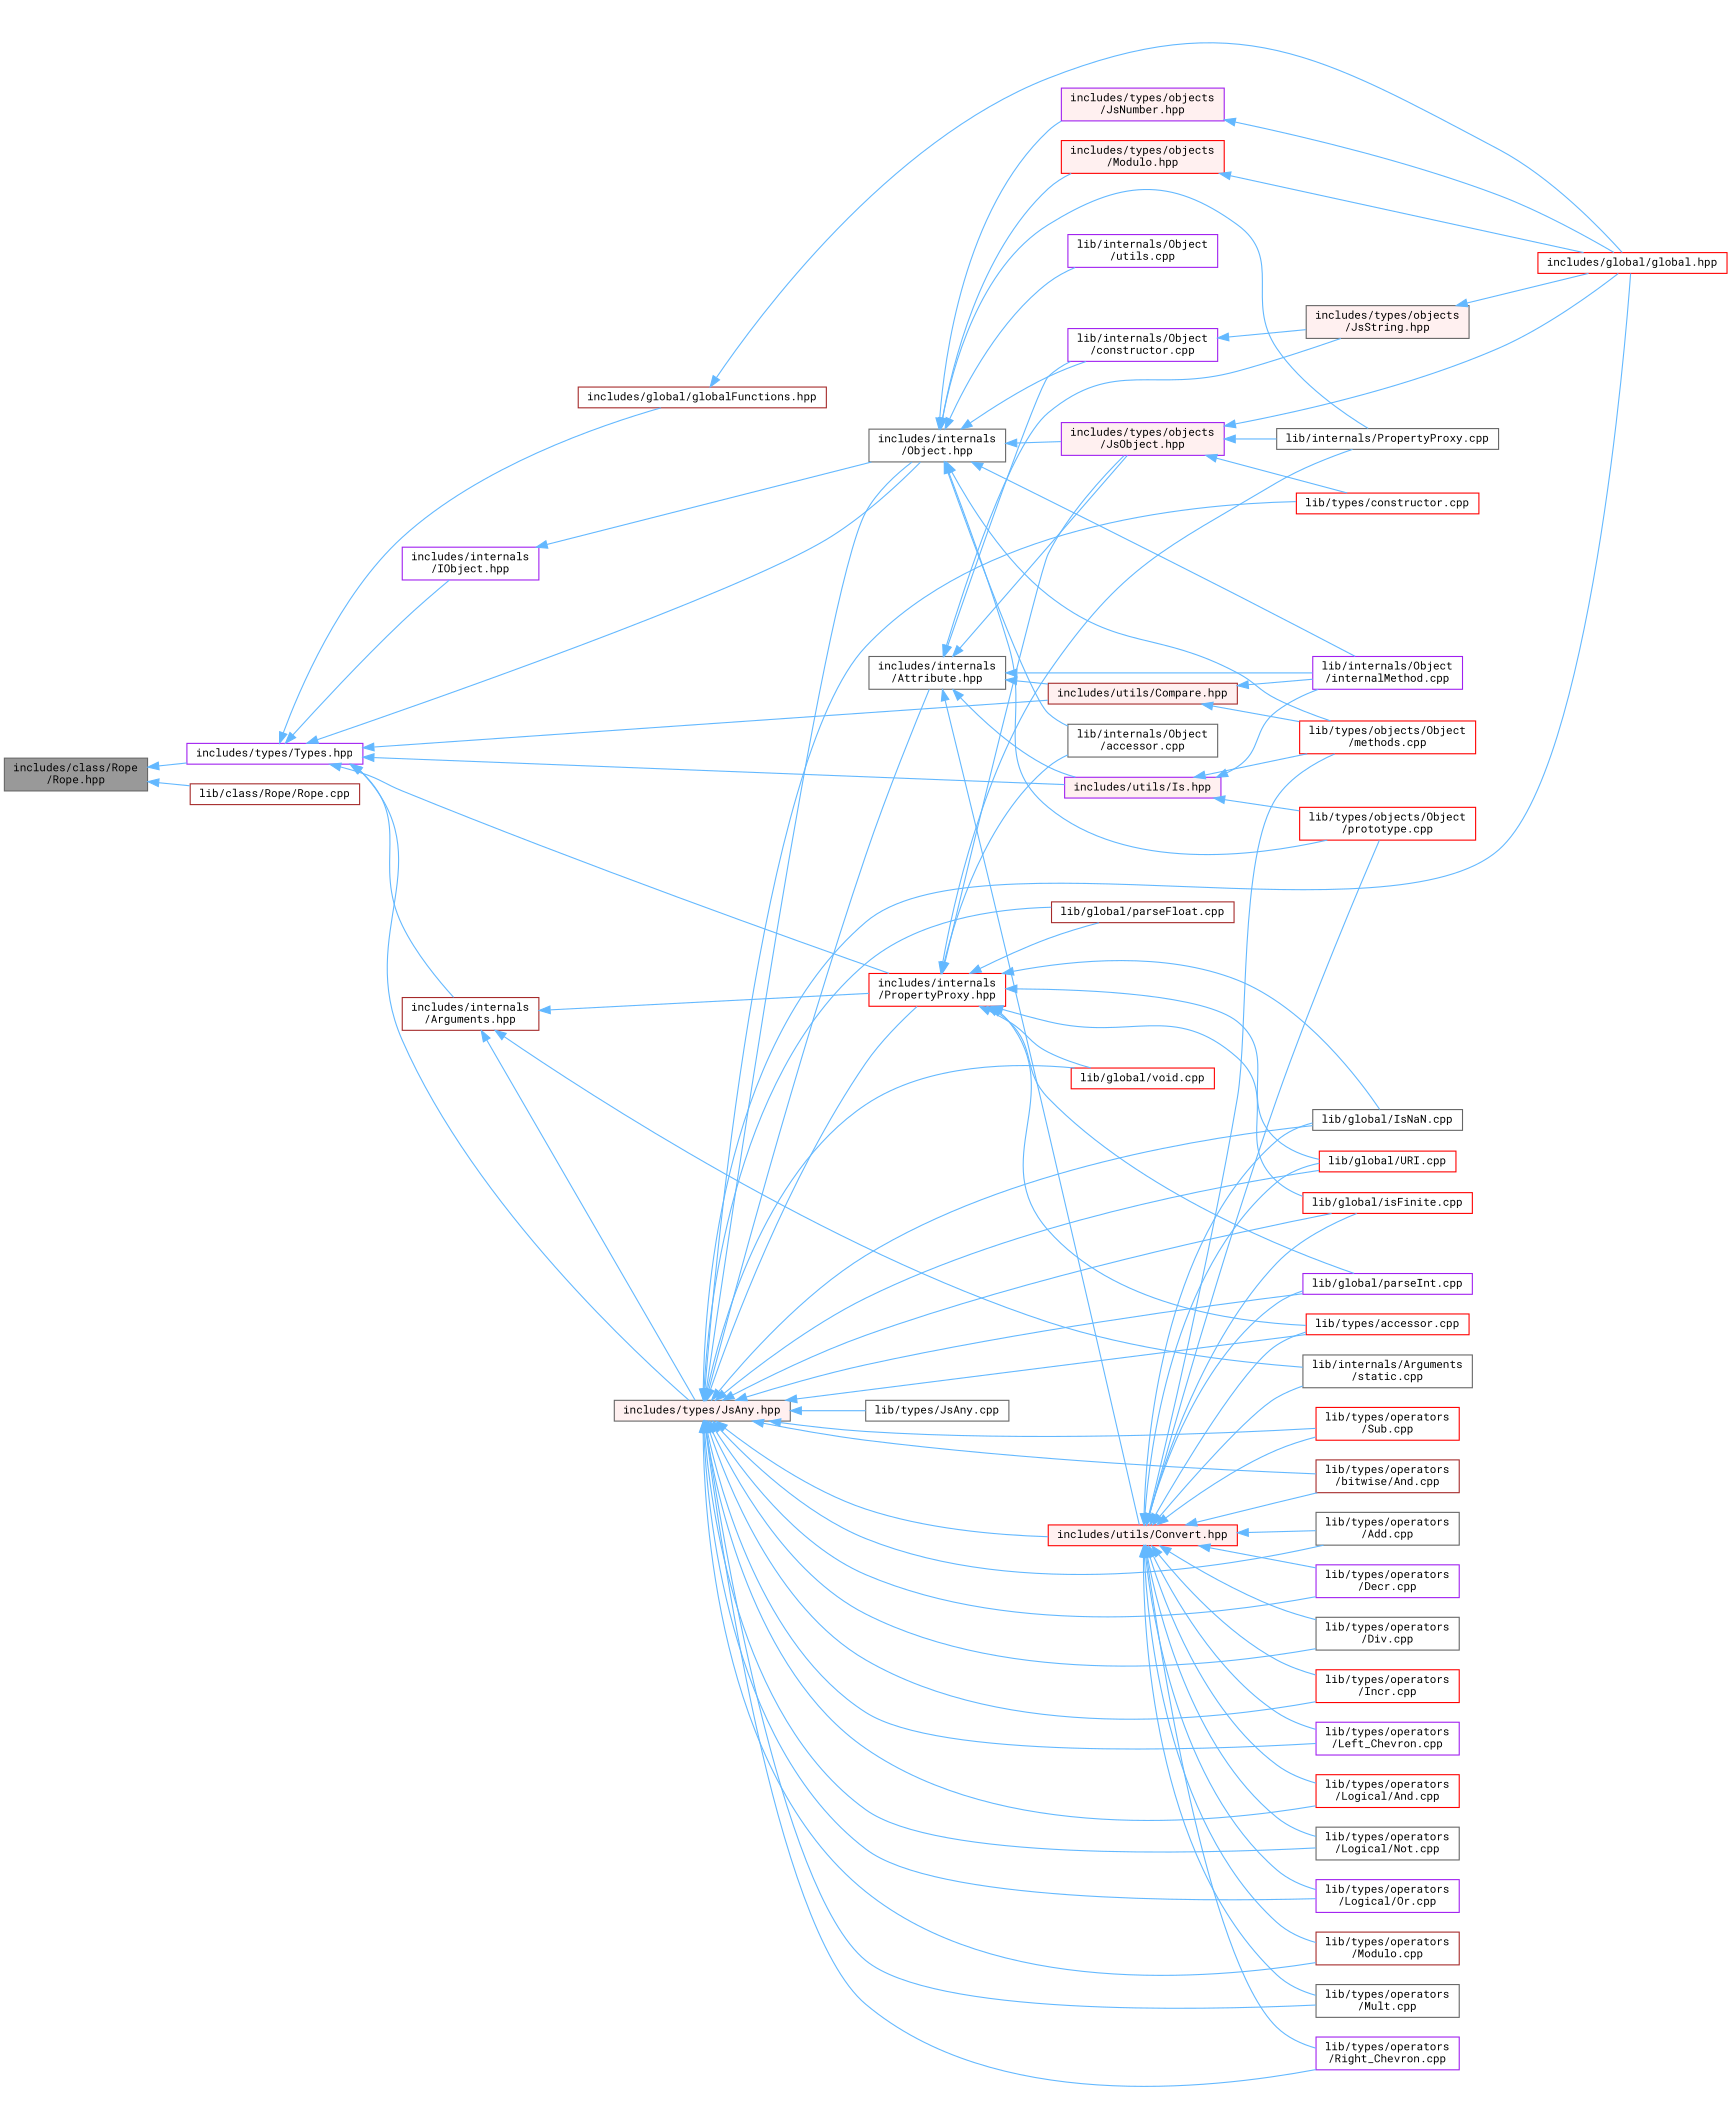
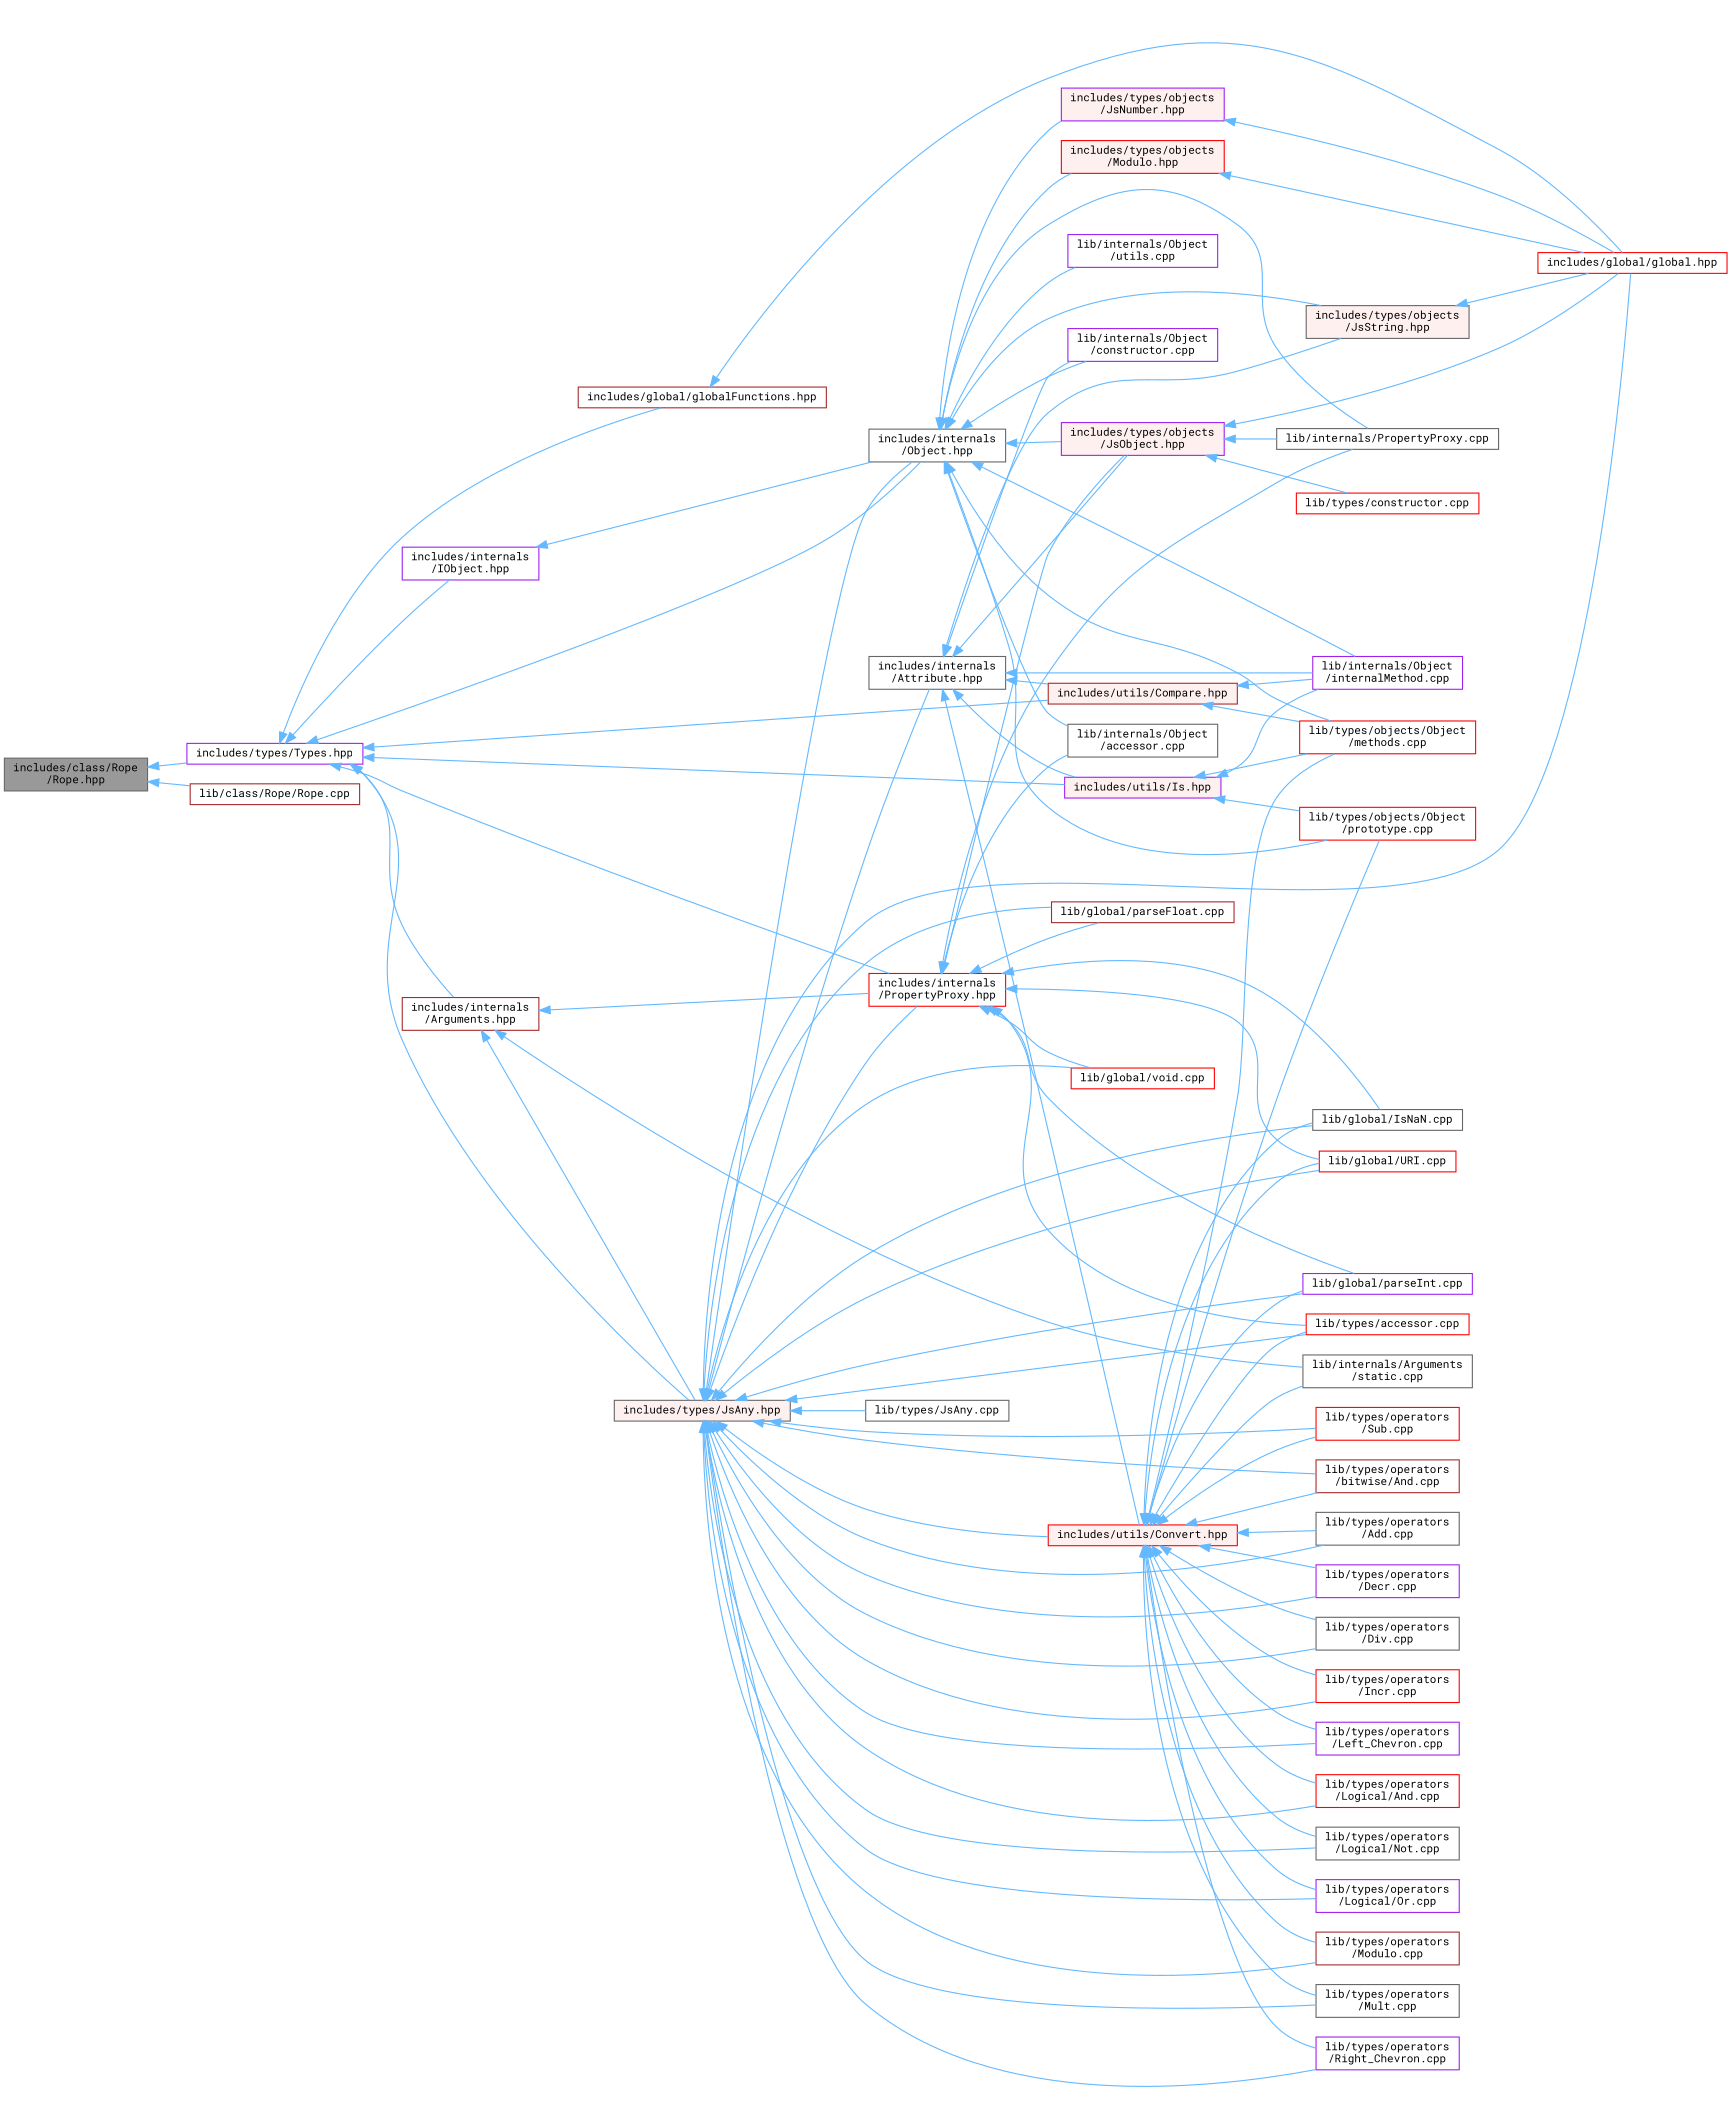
(1261, 334) -> (1113, 299)
(785, 841) -> none
(1388, 1203) -> none
